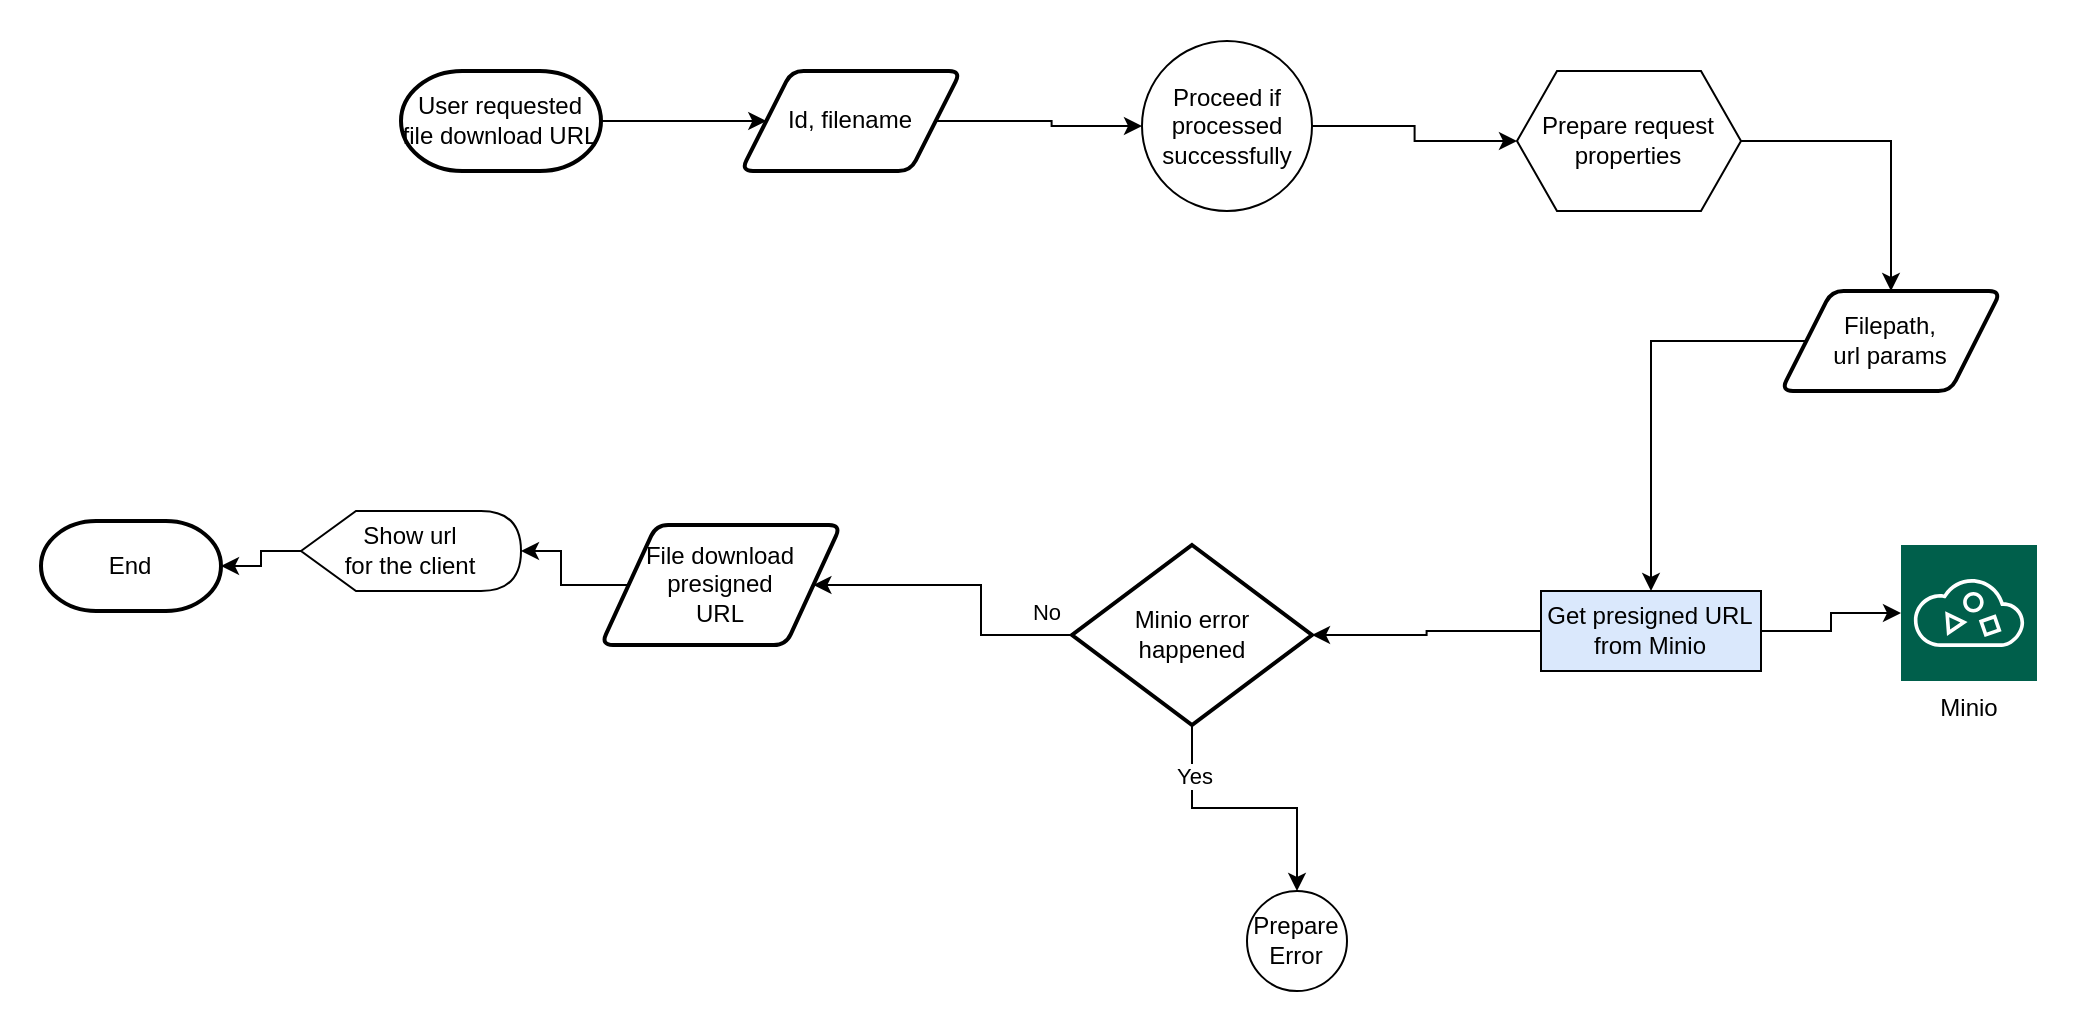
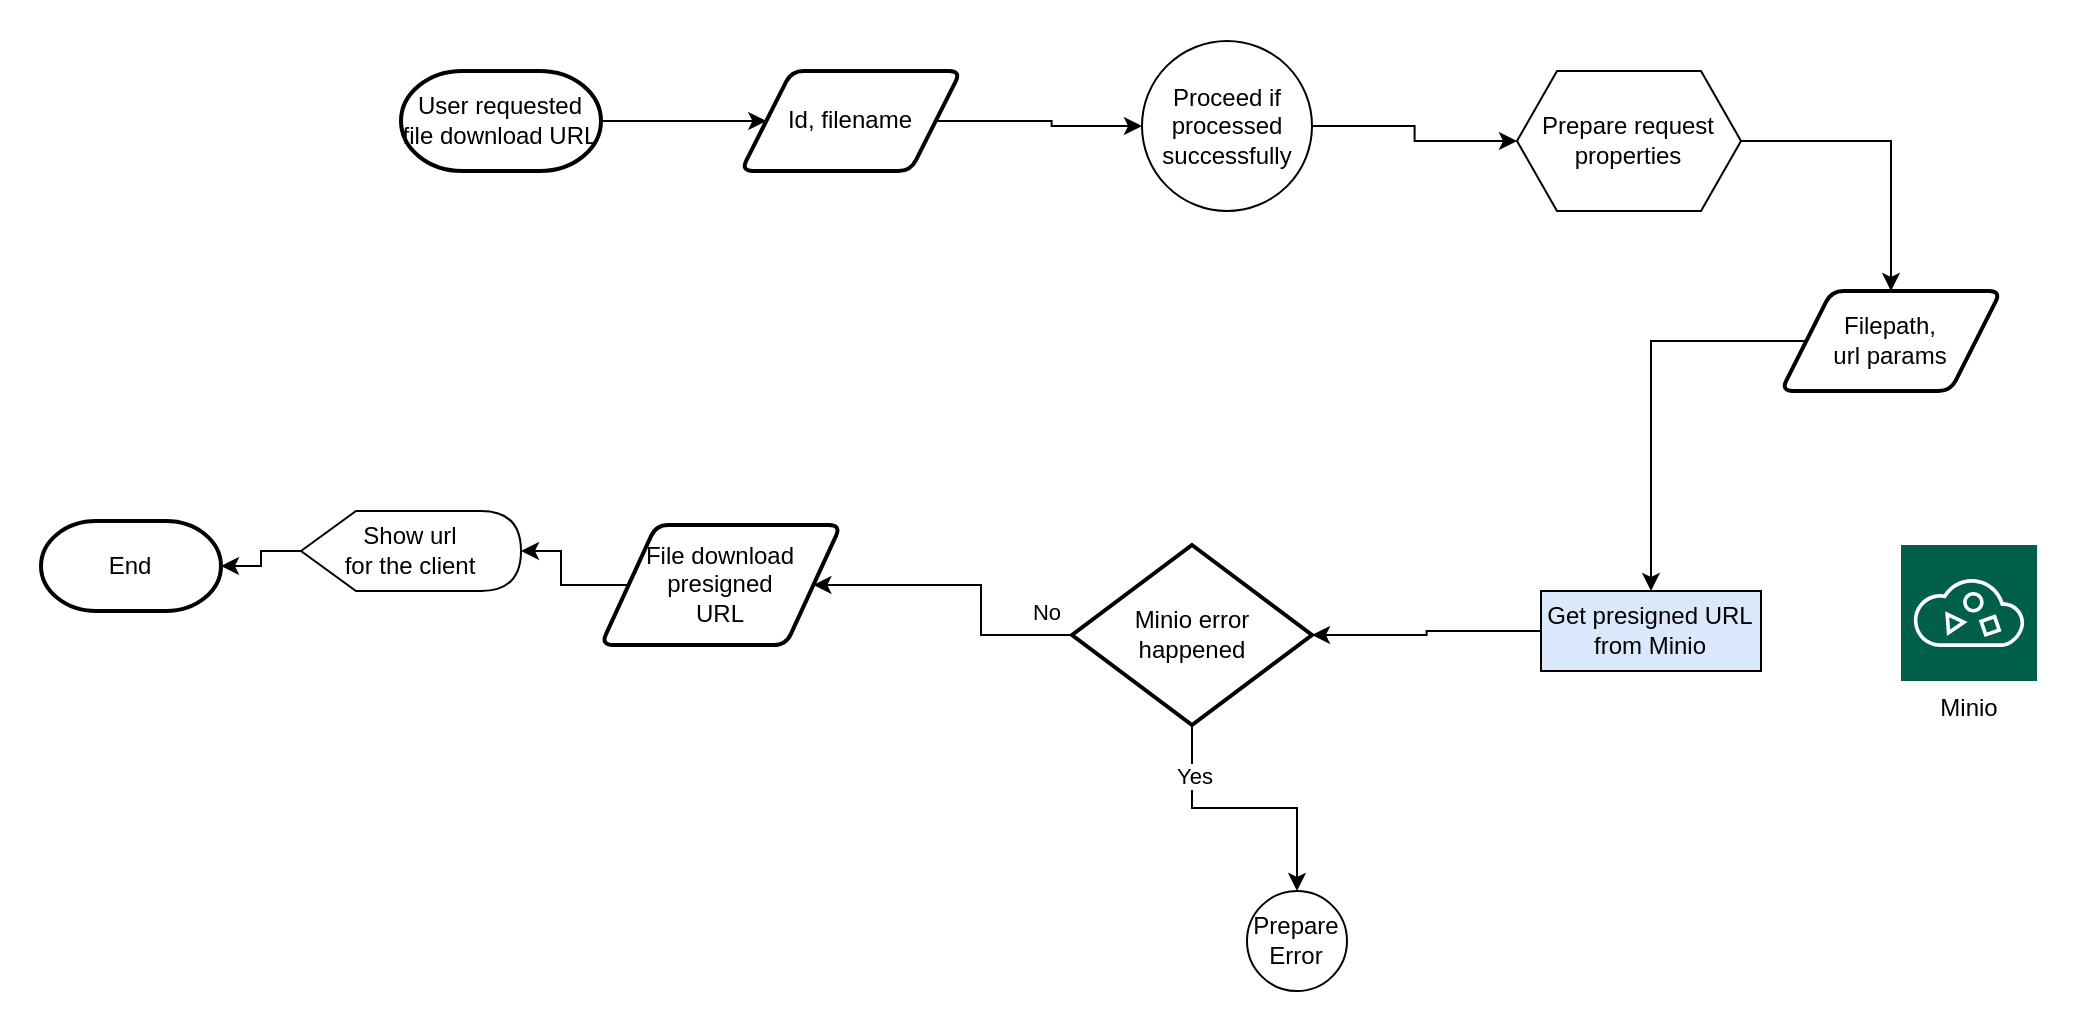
(1831, 629) -> none
